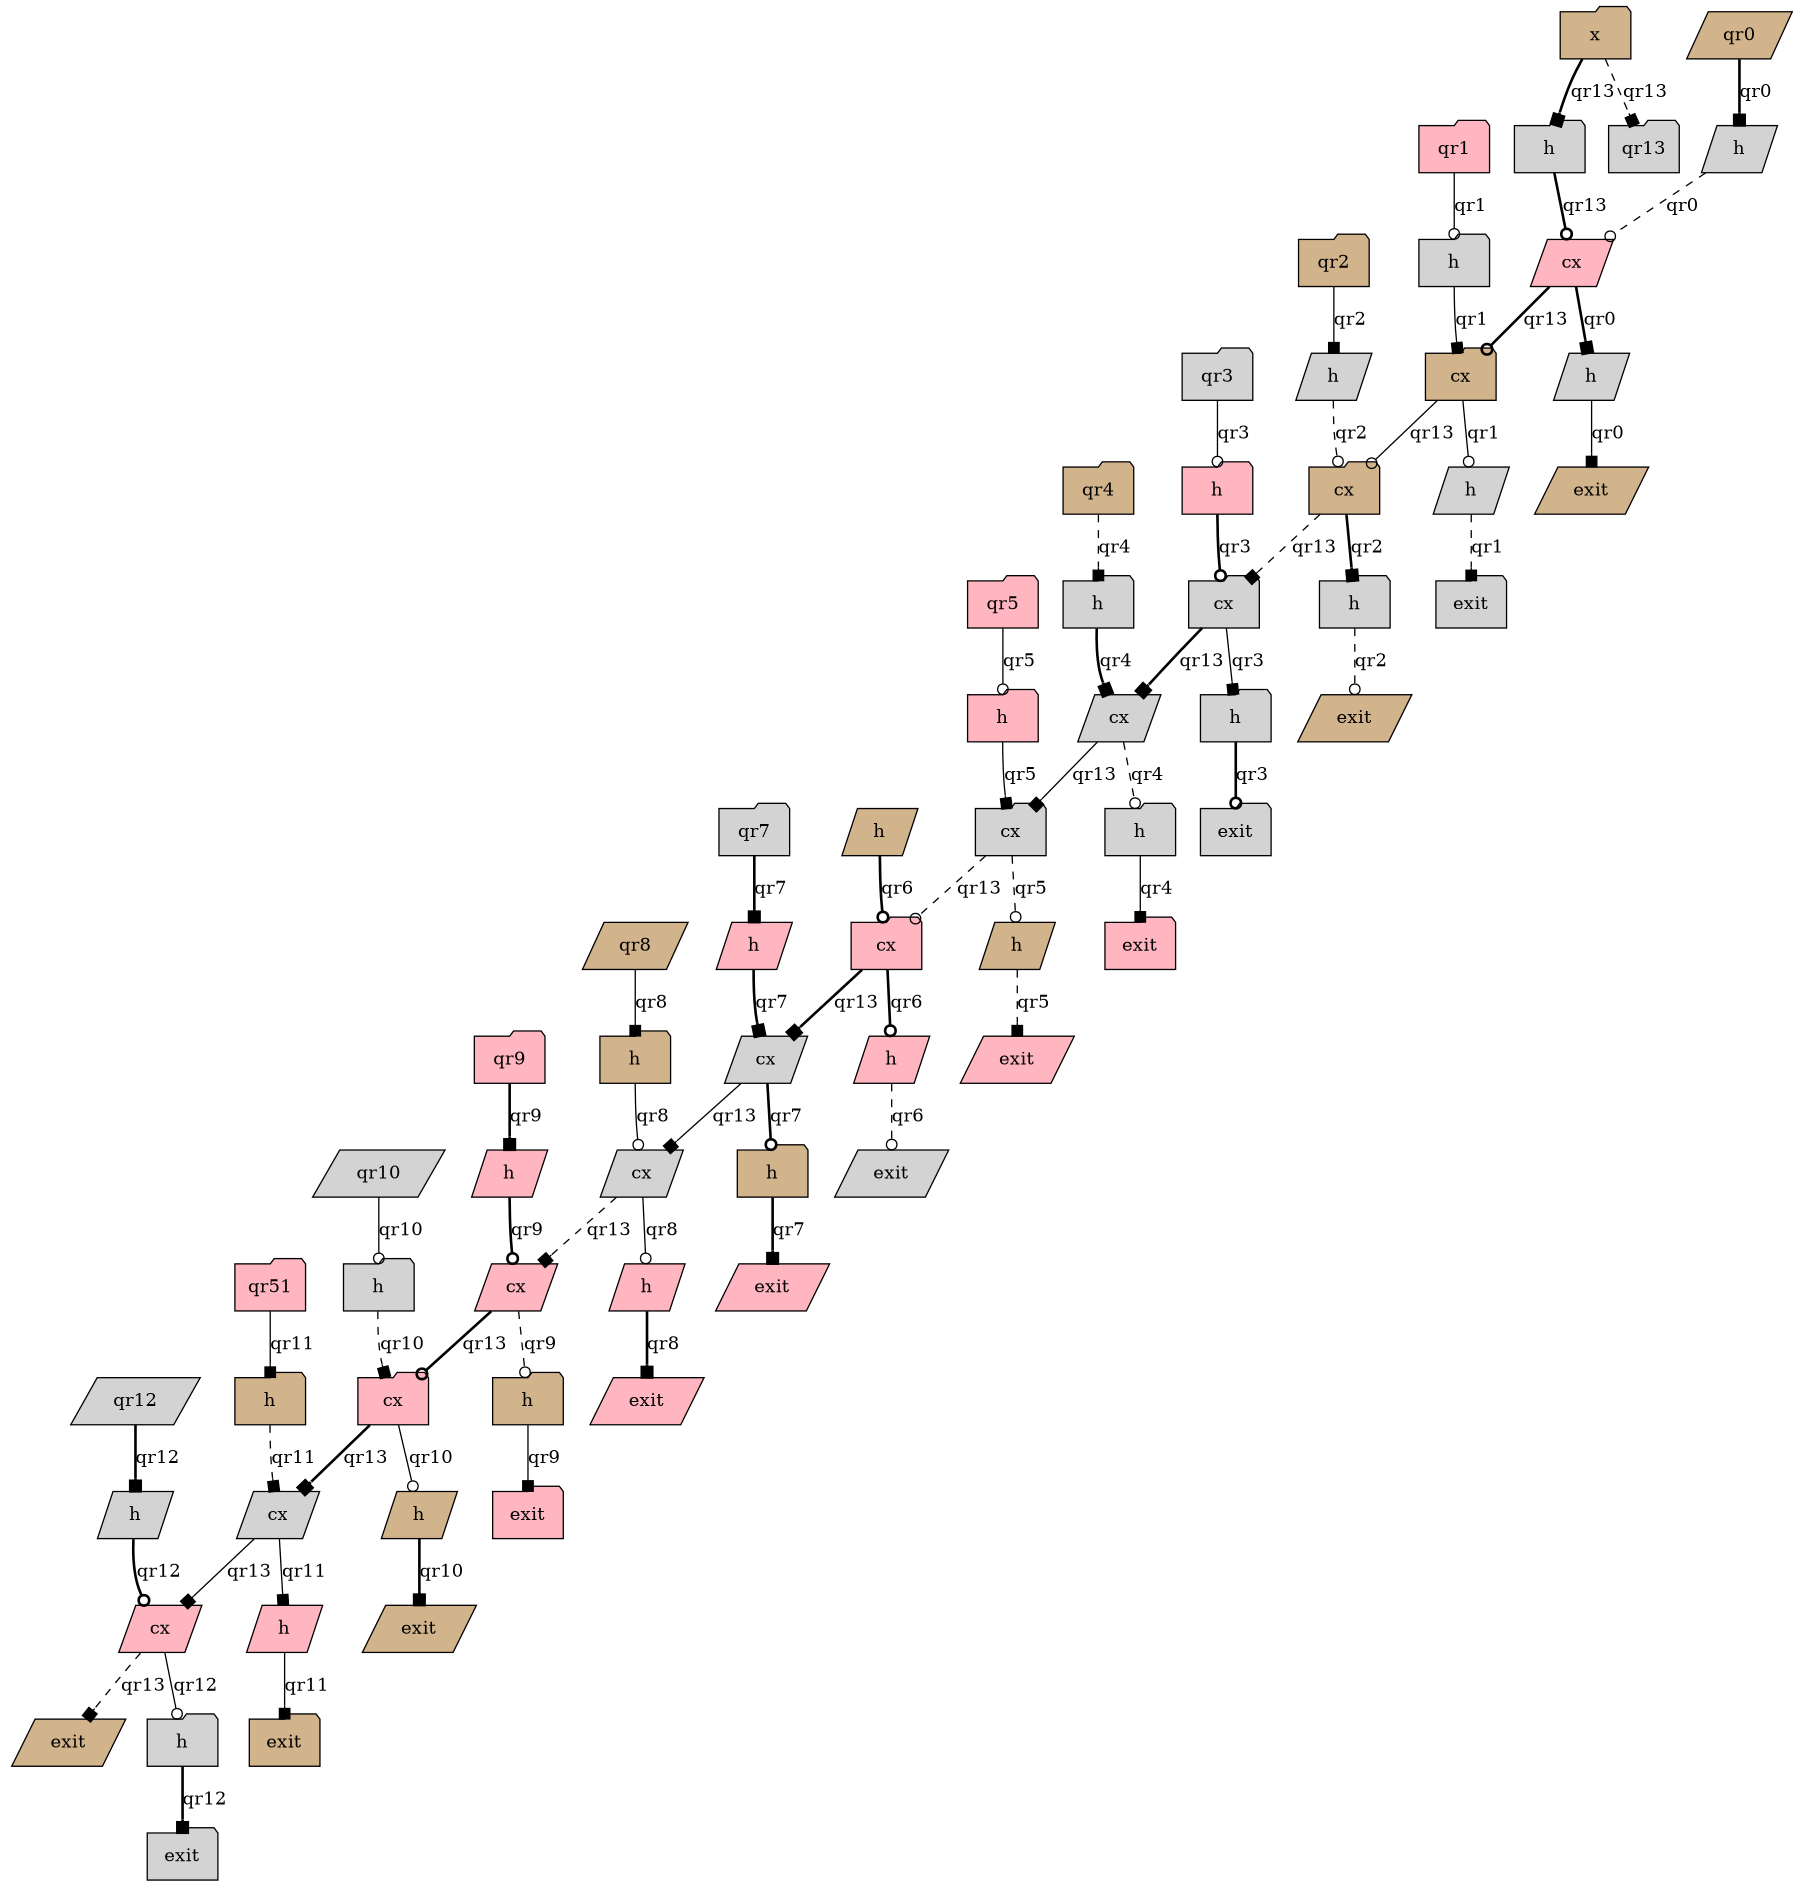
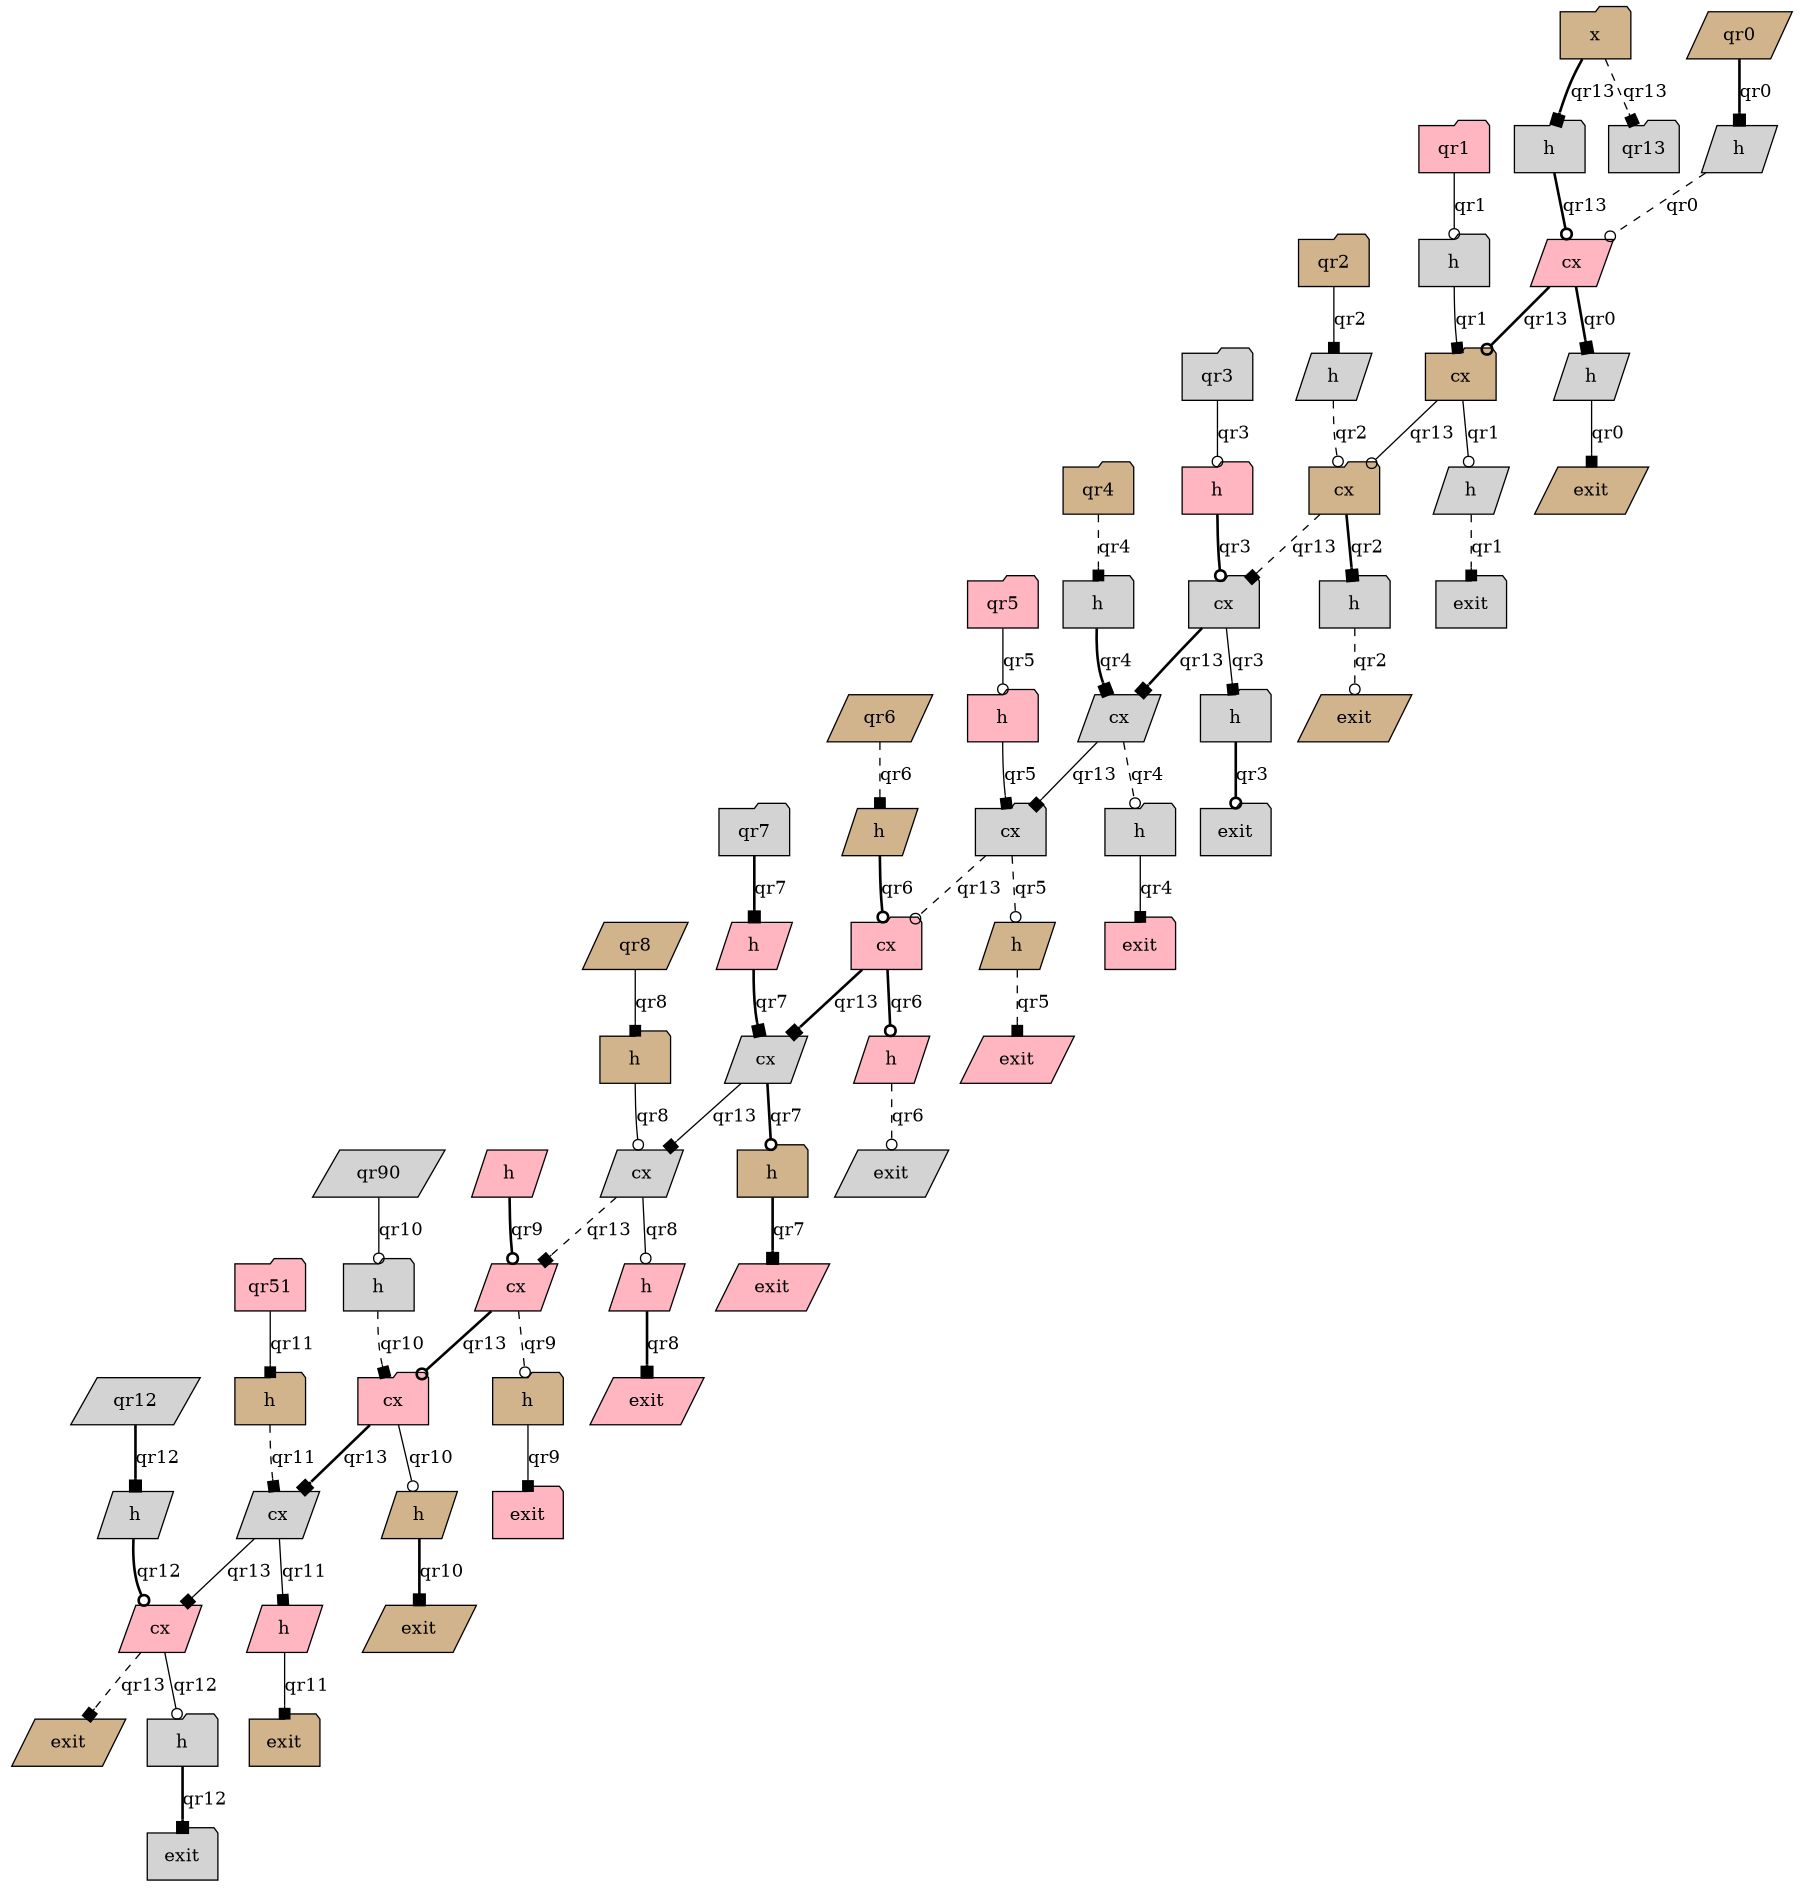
none -> (880, 718)
(510, 1060) -> none
(379, 1174) -> (379, 1174)
